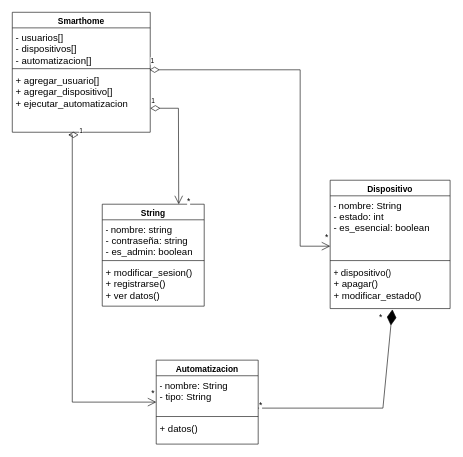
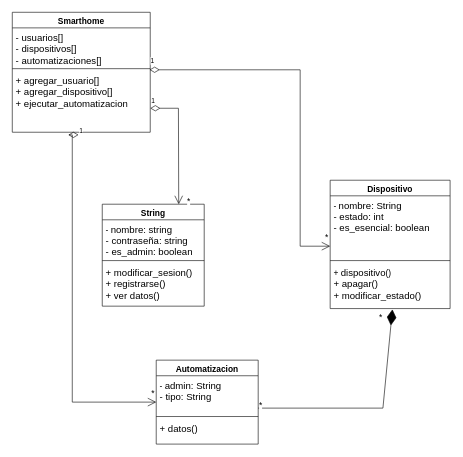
(49, 45) -> (53, 45)
(188, 389) -> (185, 389)
